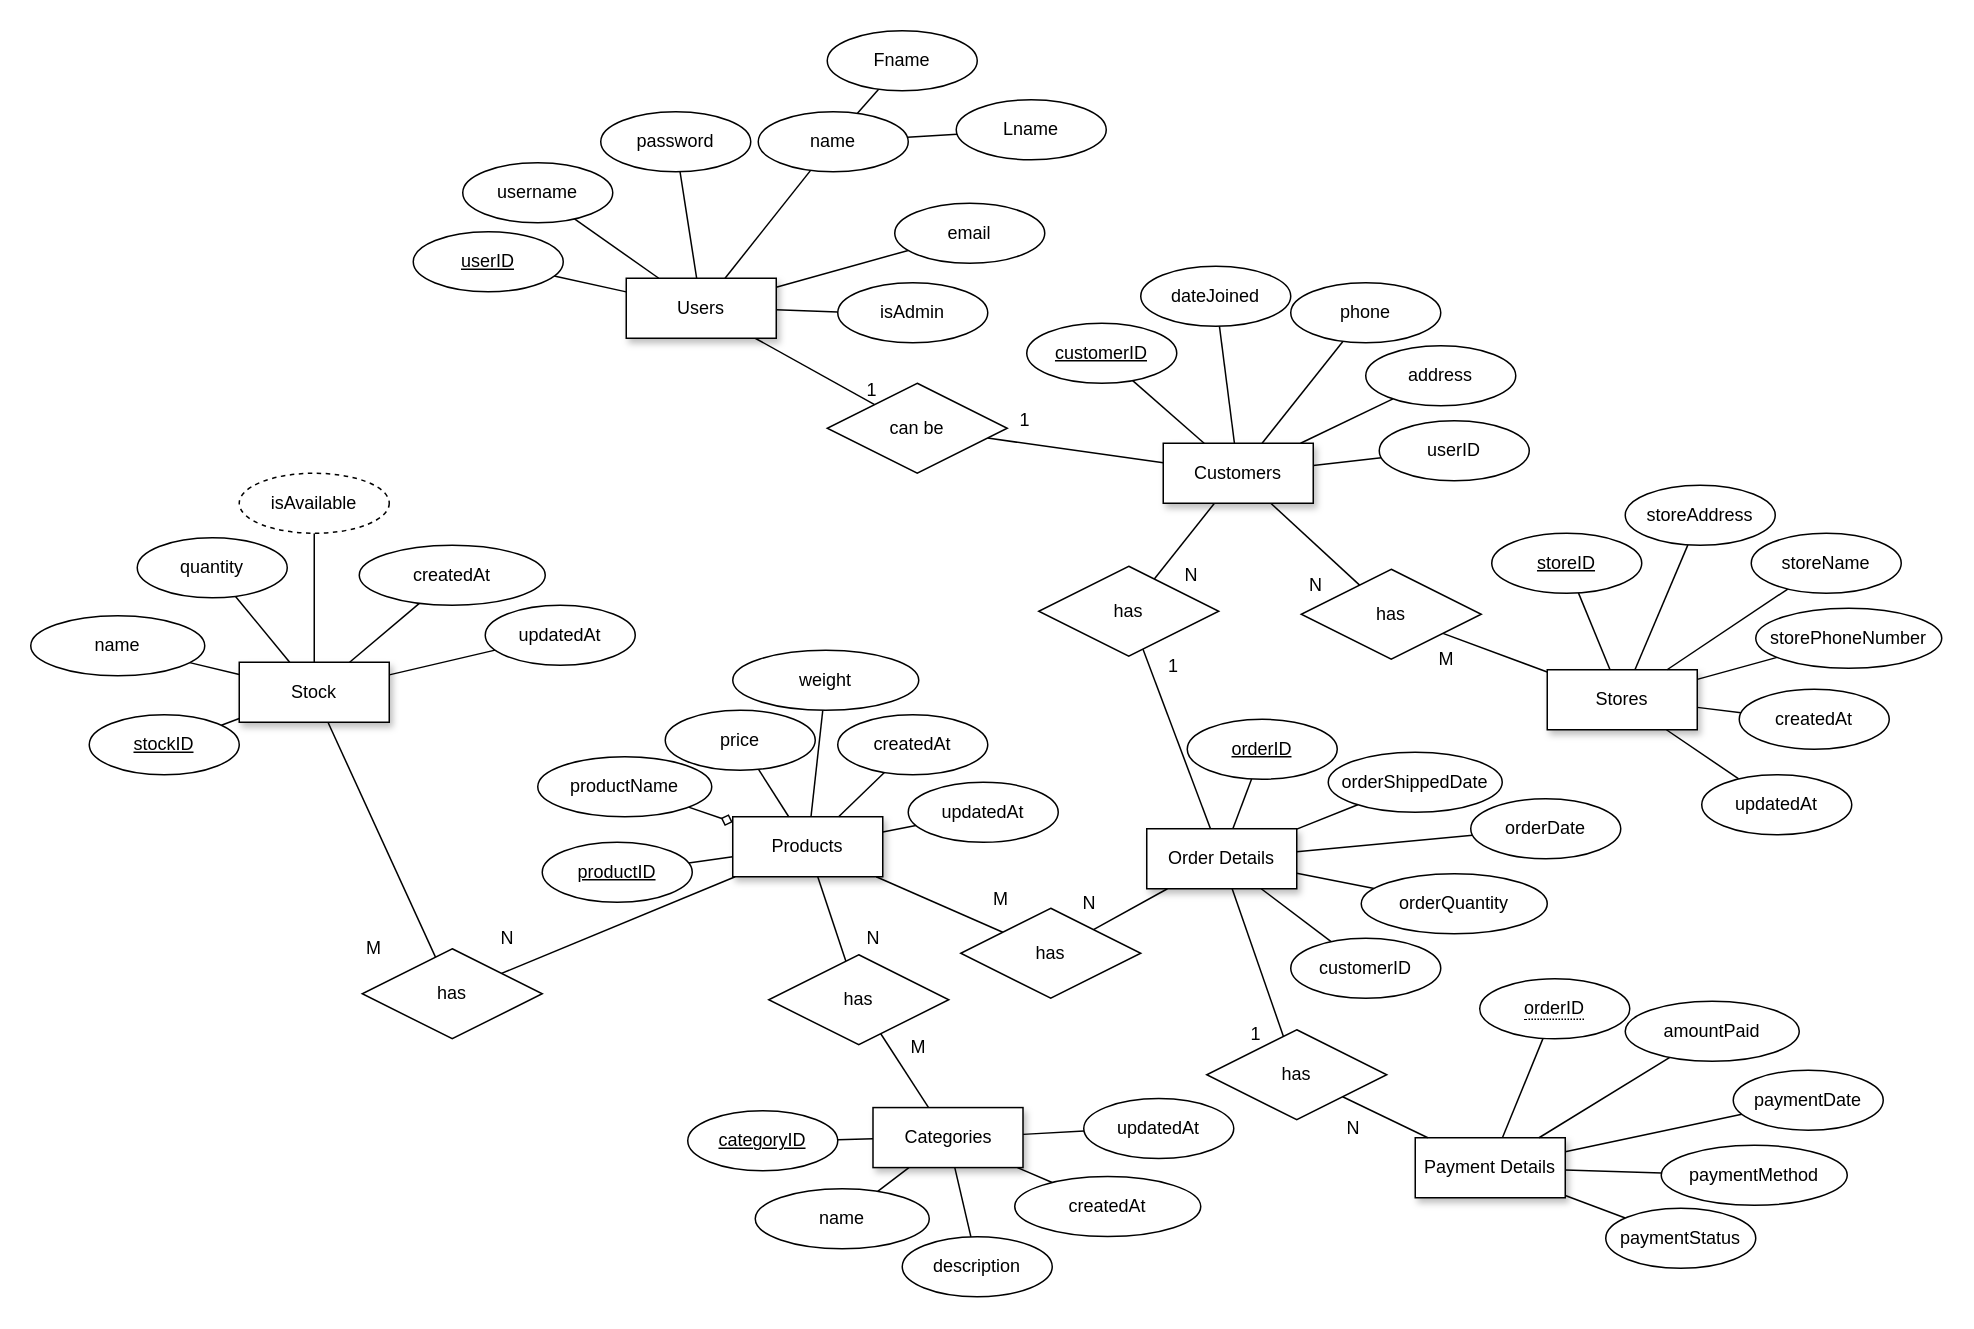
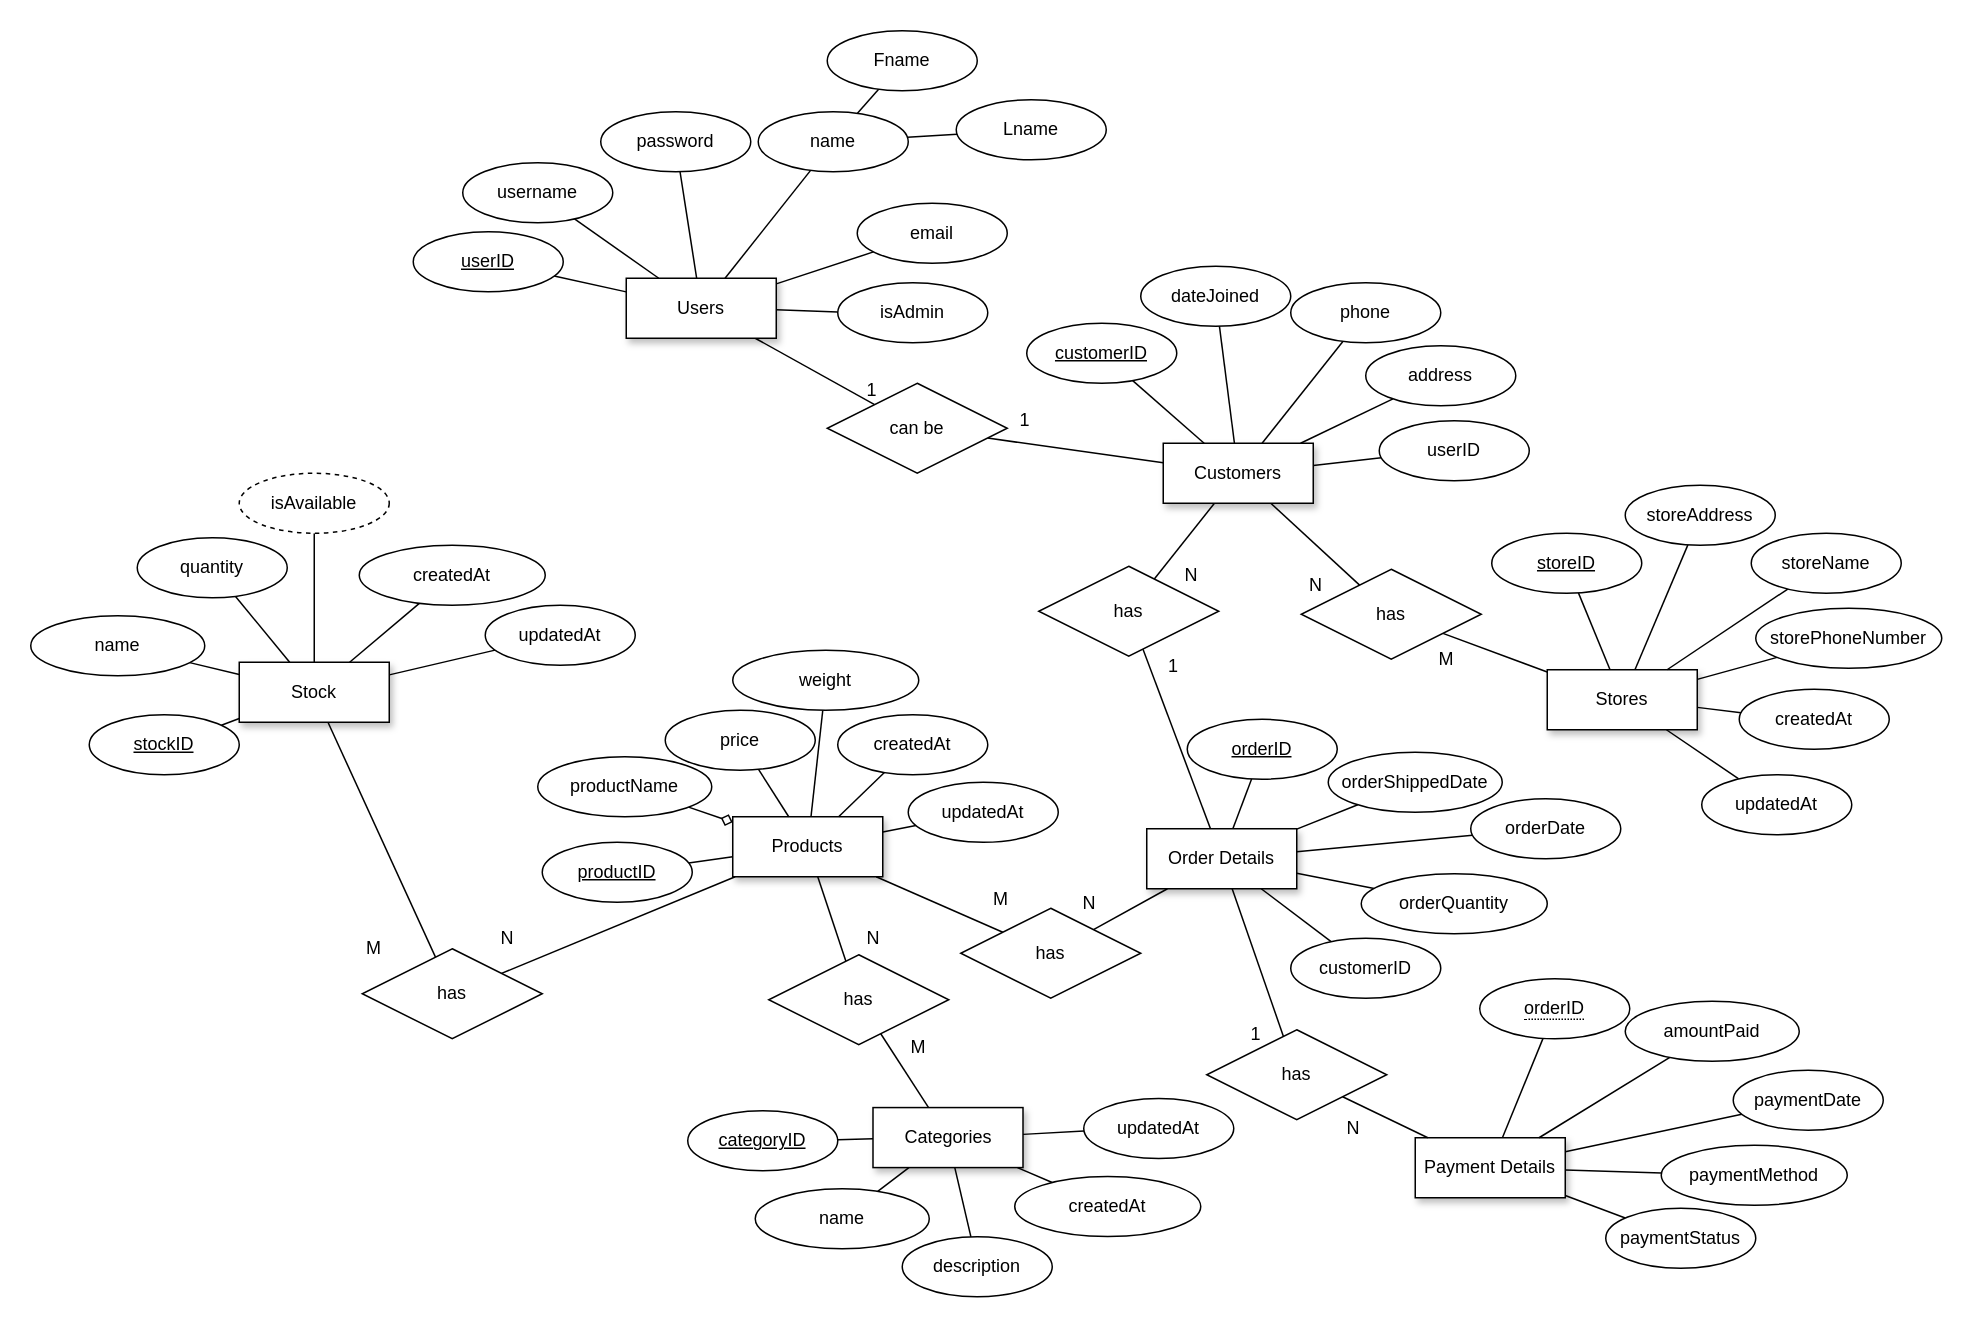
(970, 233) -> (932, 233)
